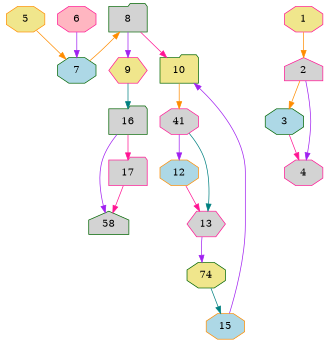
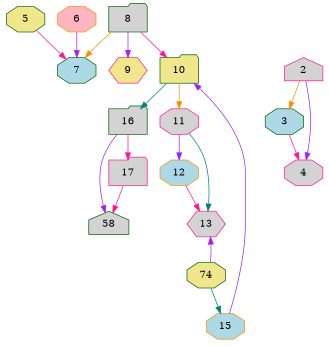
(26, 19) -> (26, 19)
(77, 19) -> (77, 19)
(304, 19) -> none
(49, 42) -> (49, 42)
(102, 49) -> (100, 42)
(128, 93) -> (156, 94)
(179, 122) -> (179, 122)
(201, 246) -> (211, 253)
